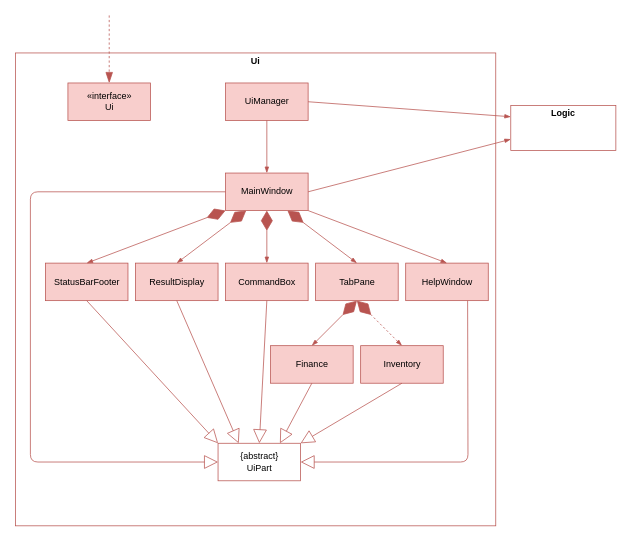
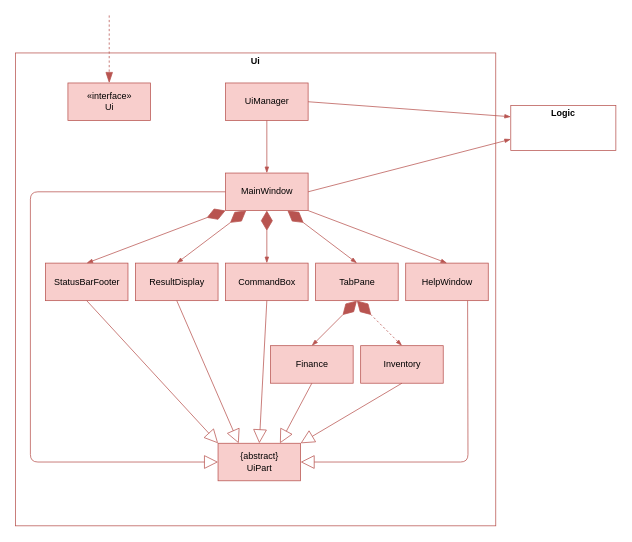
(259, 462) -> (259, 462)
